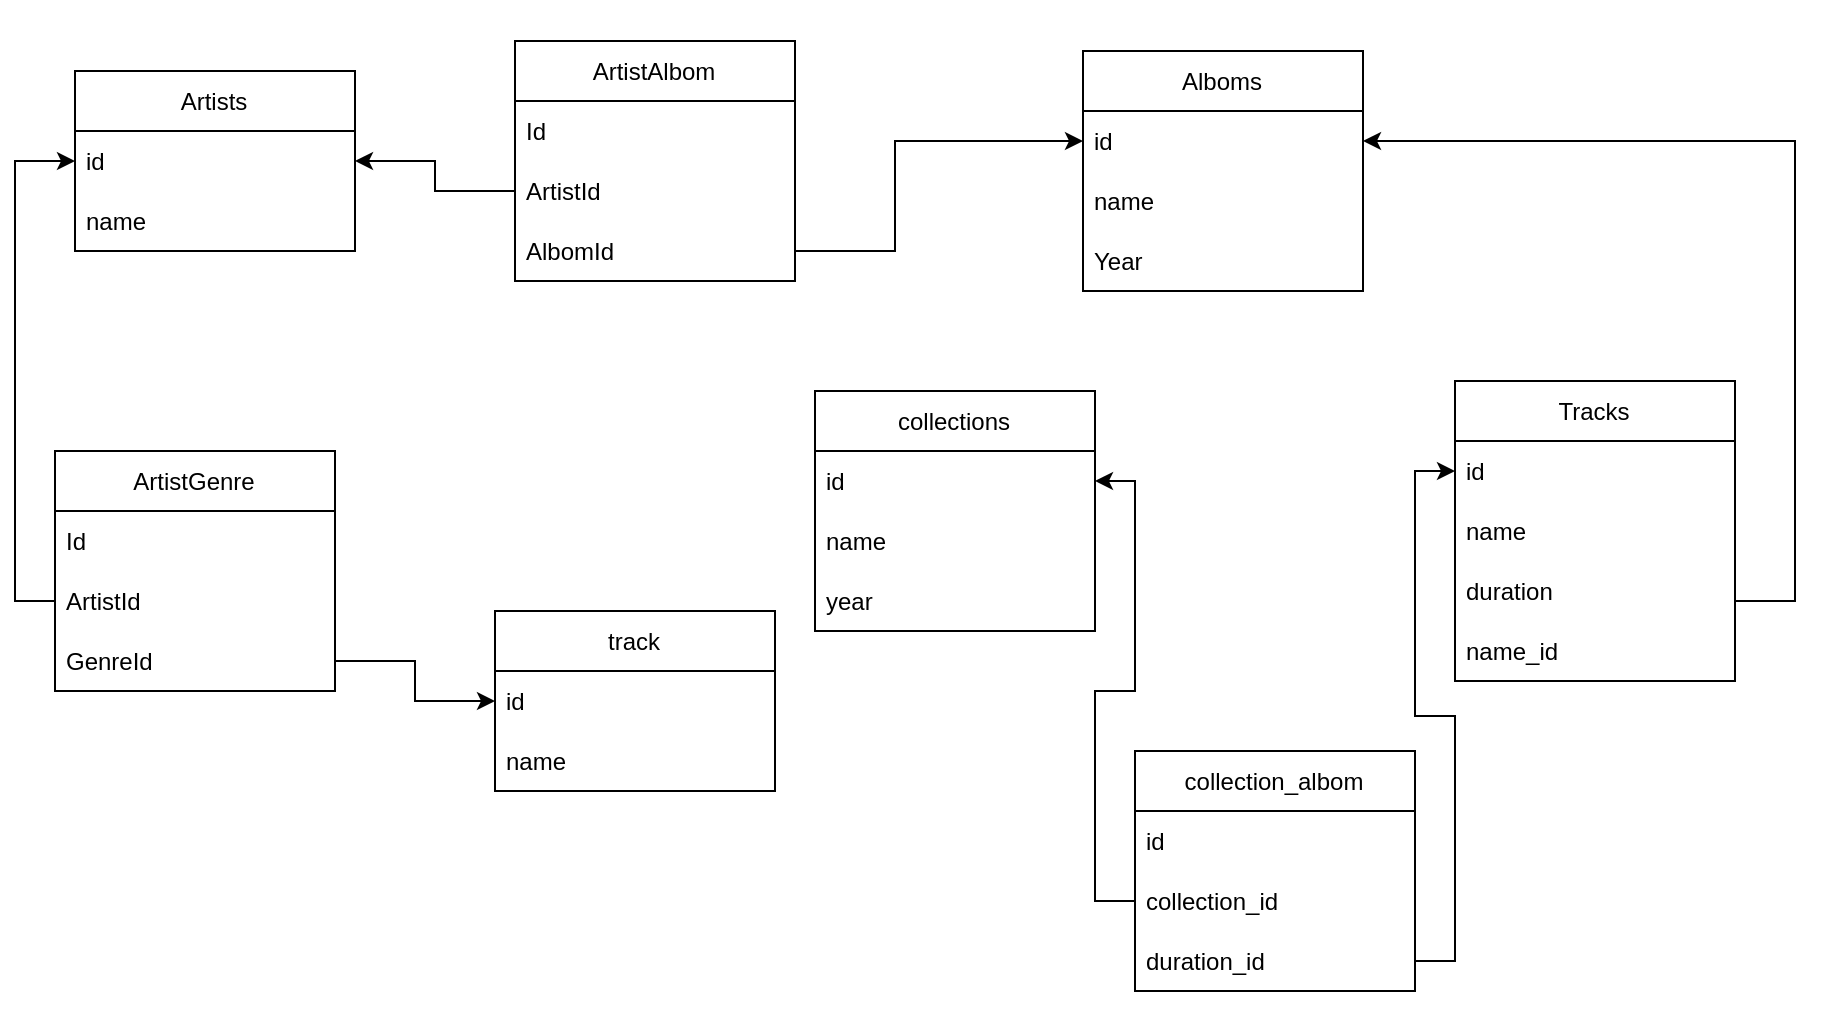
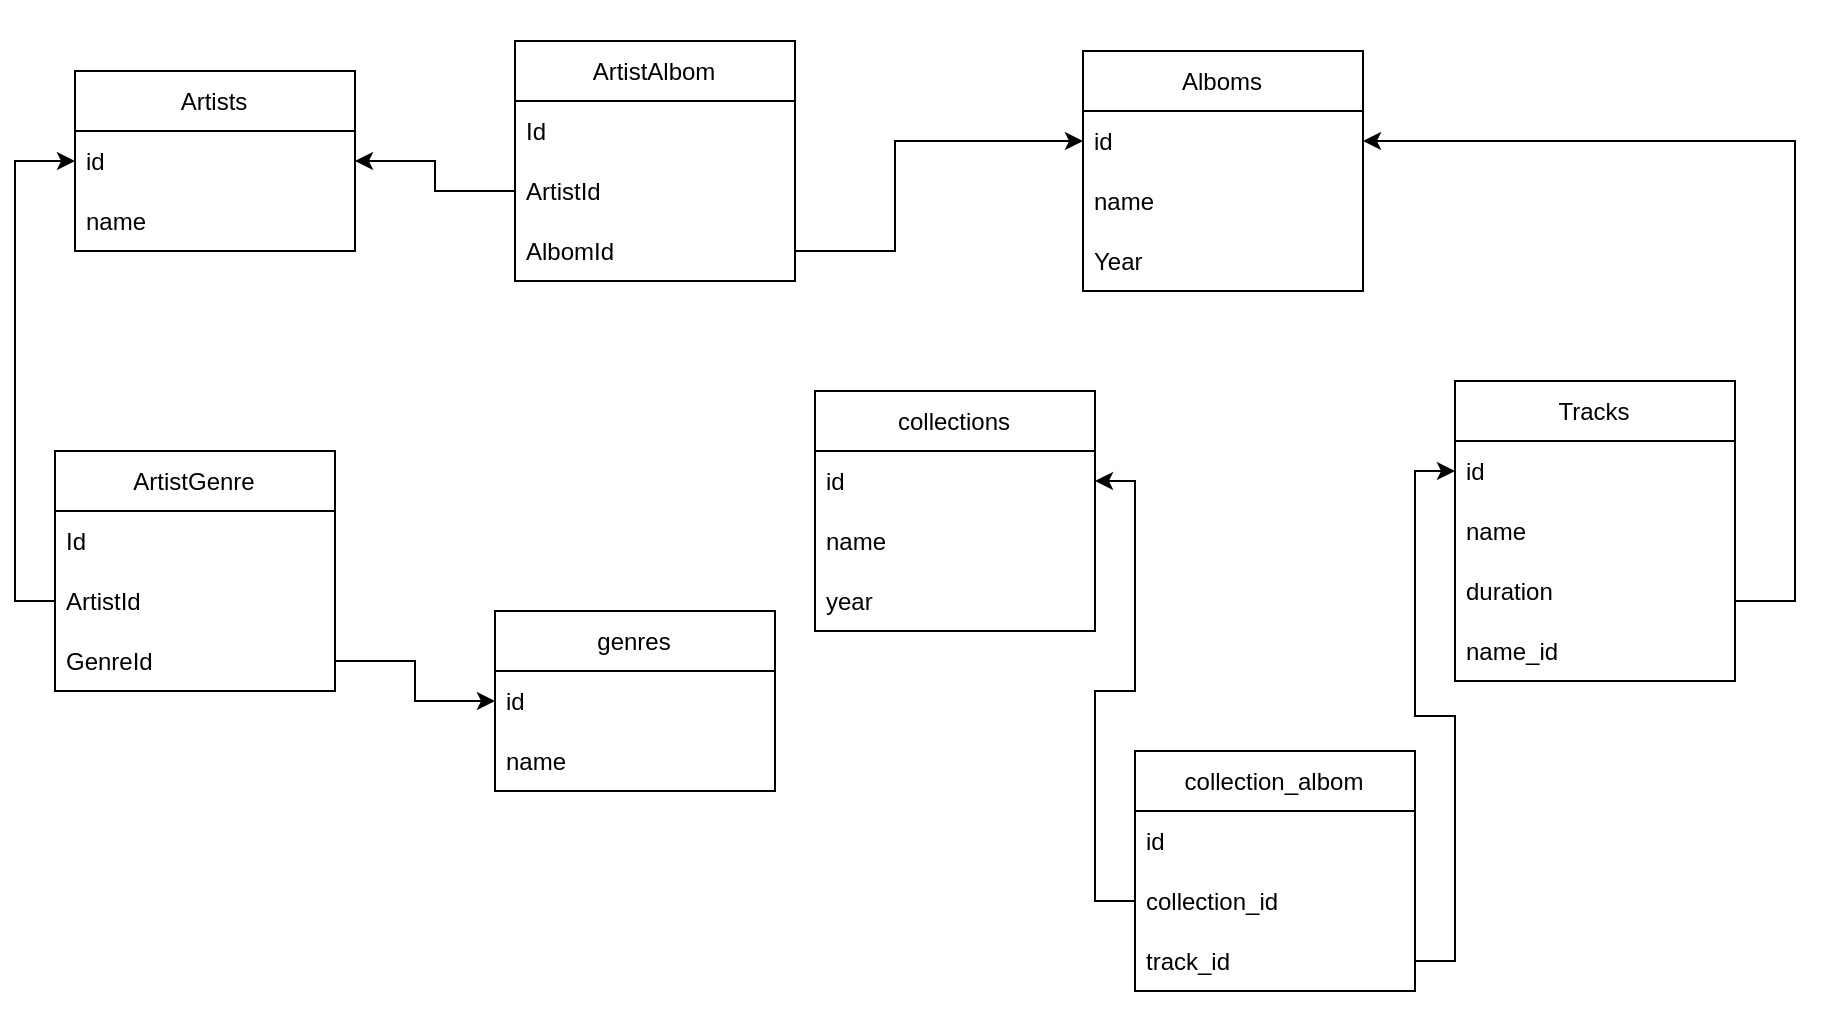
(634, 642) -> (634, 642)
(1214, 962) -> (1197, 962)
